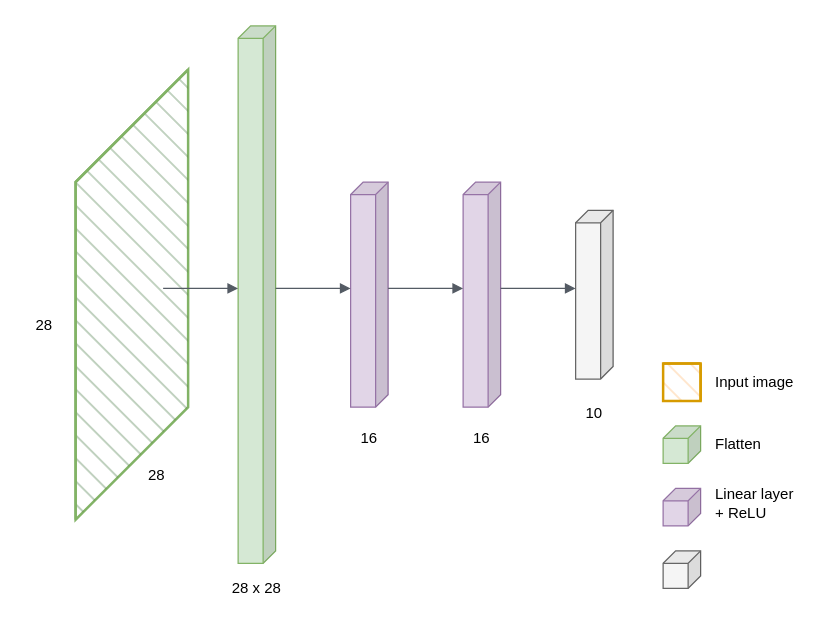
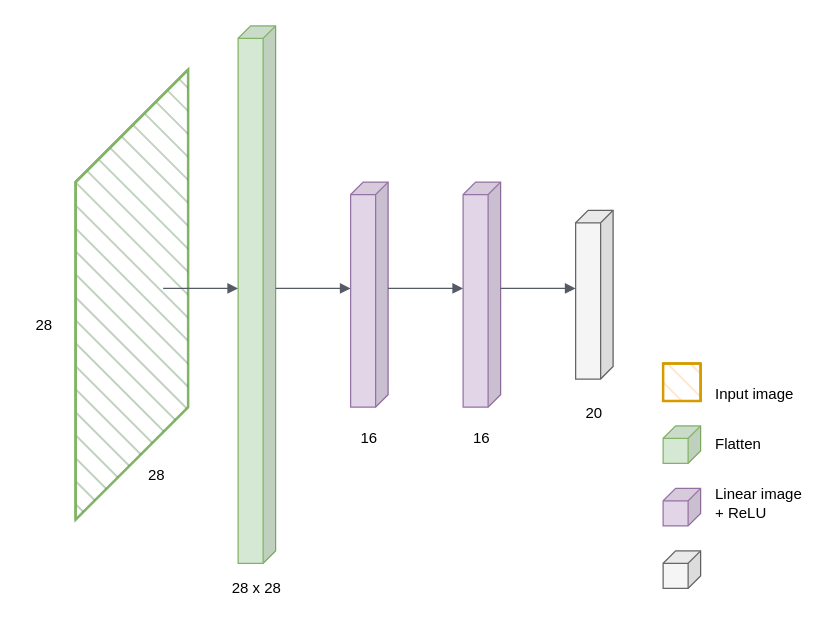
(757, 382) -> (757, 394)
(594, 413) -> (594, 413)
(760, 503) -> (760, 503)
